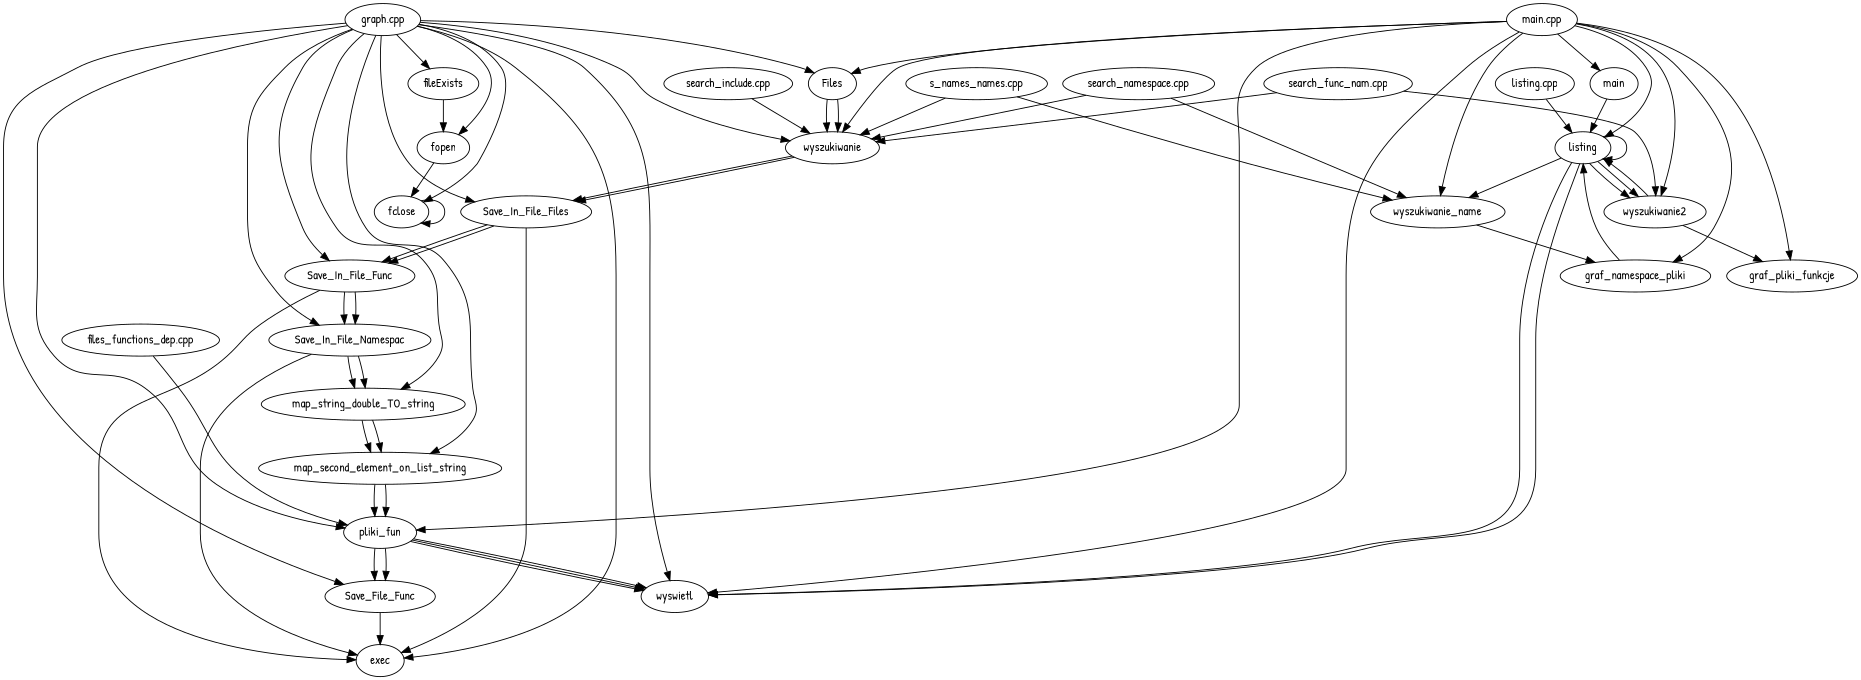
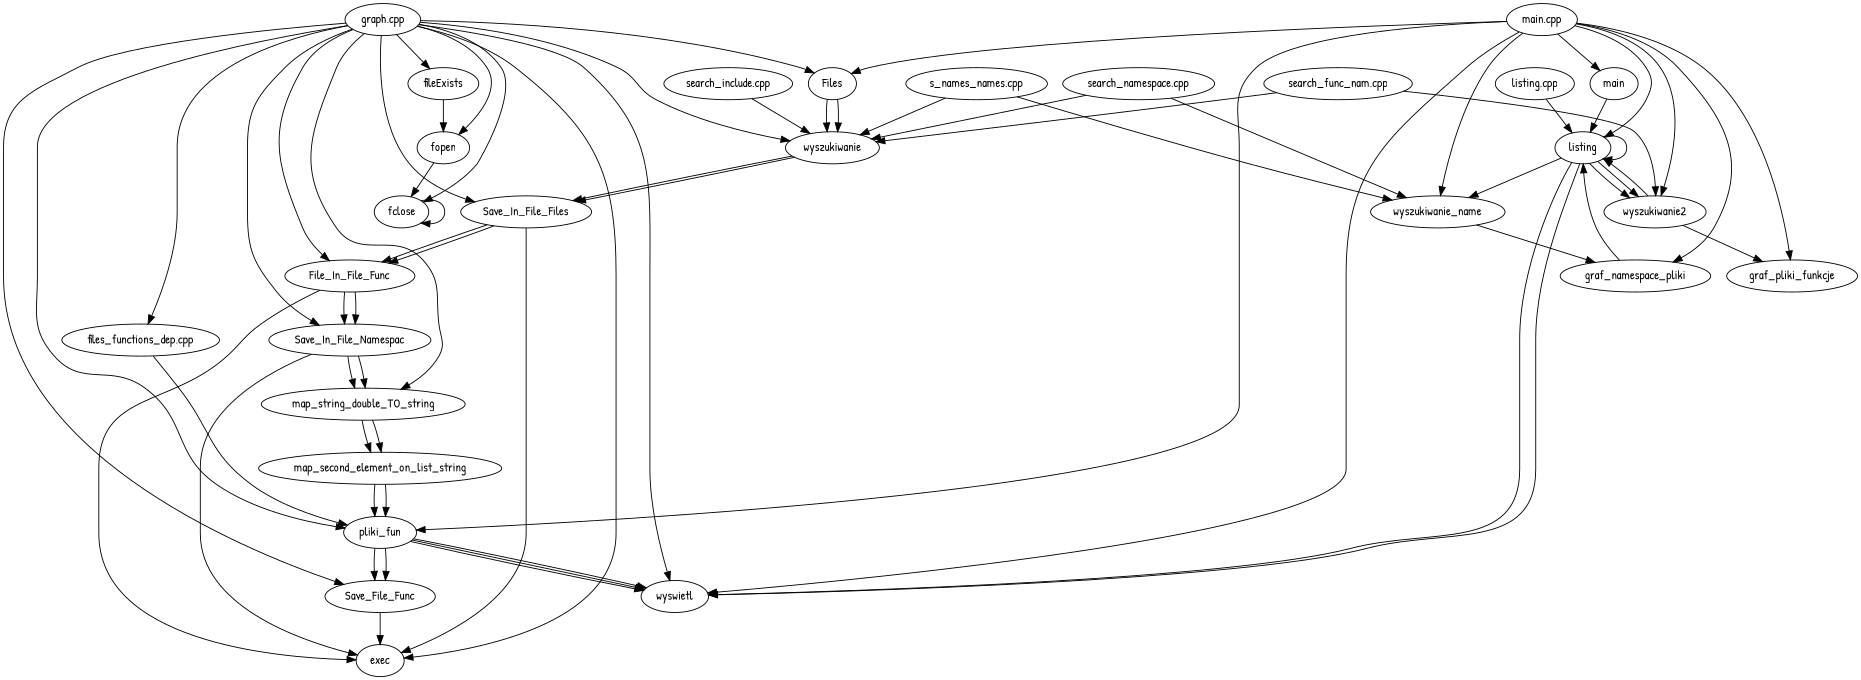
(1163, 36) -> none
(375, 237) -> (182, 121)
(350, 276) -> (350, 276)
